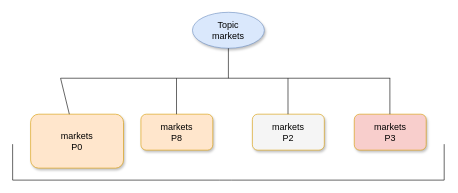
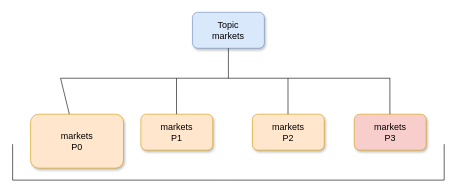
(228, 30) -> (228, 30)
(177, 132) -> (177, 132)
(288, 132) -> (288, 132)
